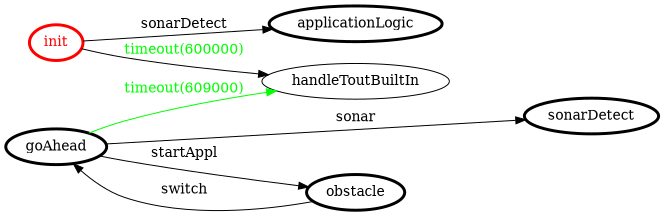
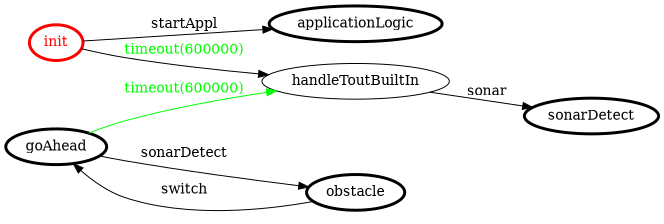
(184, 24) -> (184, 24)
(184, 89) -> (184, 89)
(311, 132) -> (476, 99)
(184, 153) -> (184, 153)
